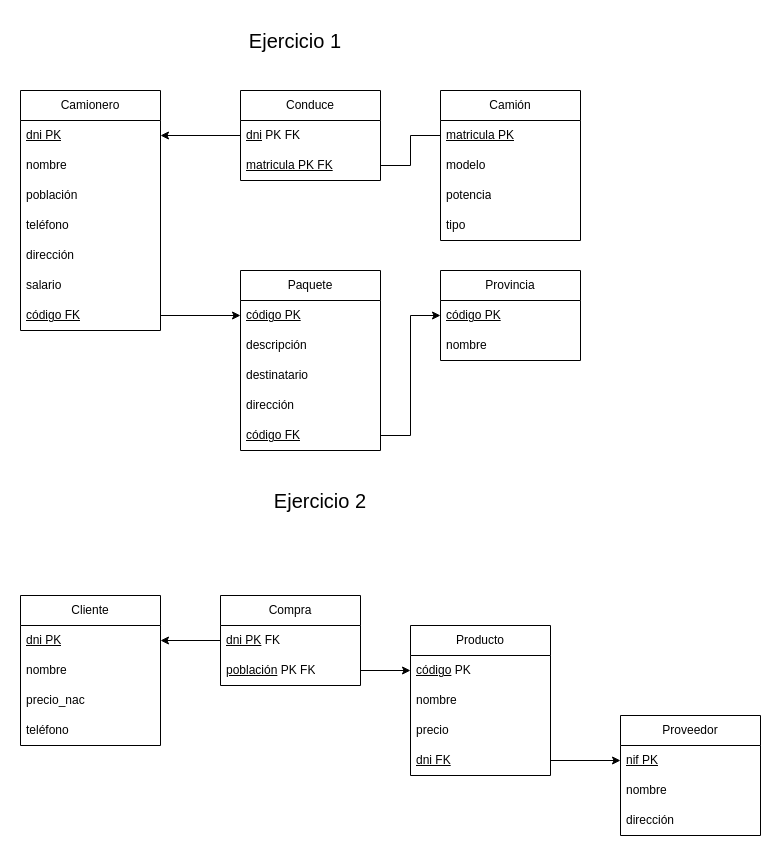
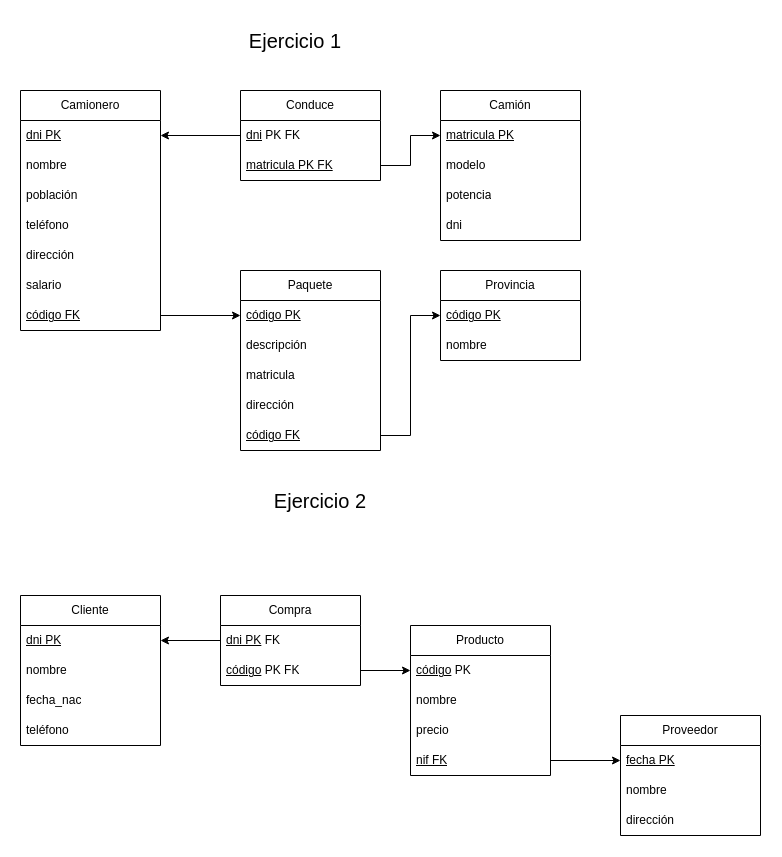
(434, 136) -> (432, 136)
(458, 226) -> (455, 226)
(284, 376) -> (274, 376)
(271, 671) -> (262, 671)
(59, 701) -> (57, 701)
(434, 761) -> (434, 761)
(644, 761) -> (652, 761)
